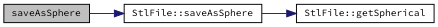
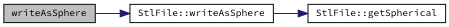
(47, 13) -> (50, 13)
(193, 13) -> (202, 13)
